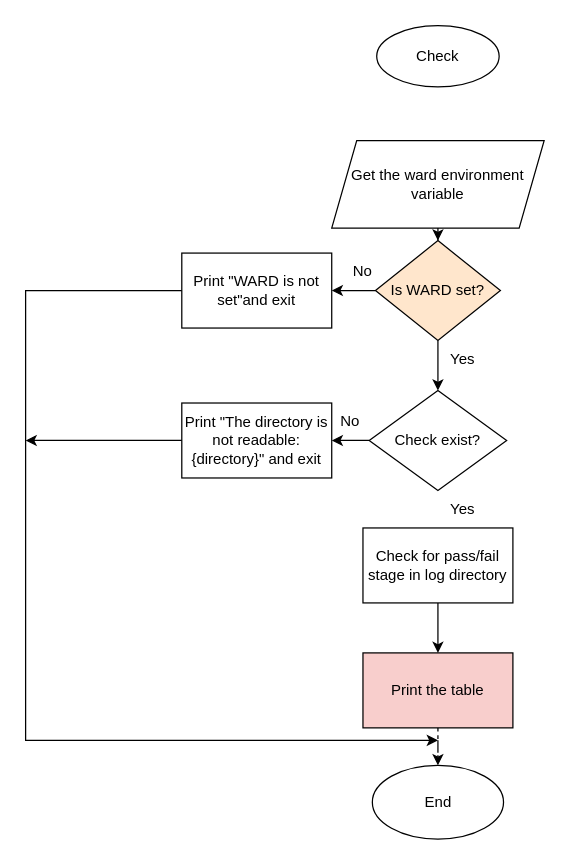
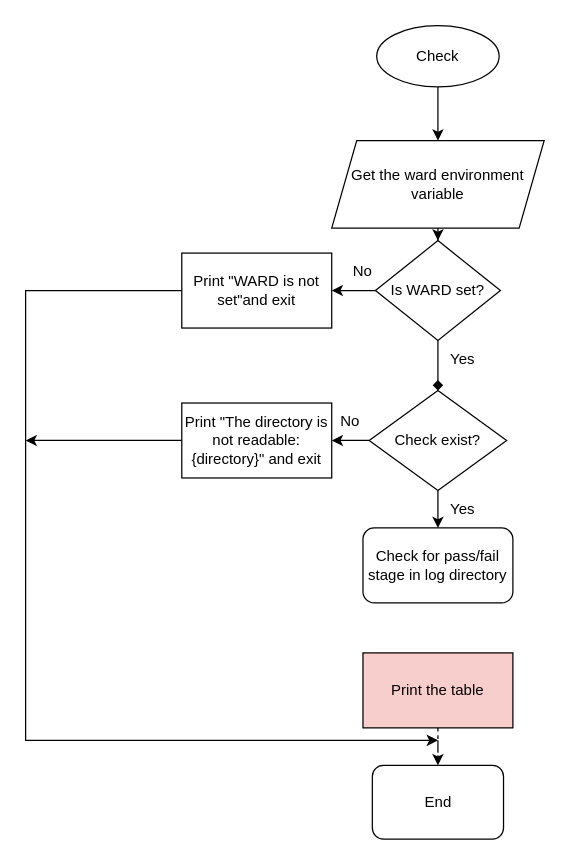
none -> (438, 109)
(438, 253) -> (438, 253)
(438, 291) -> (438, 291)
(438, 381) -> (438, 380)
none -> (438, 514)
(438, 566) -> (438, 566)
(438, 624) -> none
(438, 803) -> (438, 803)
